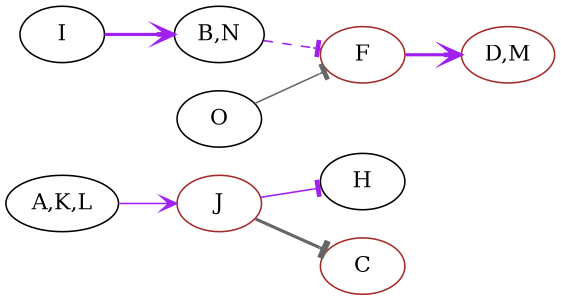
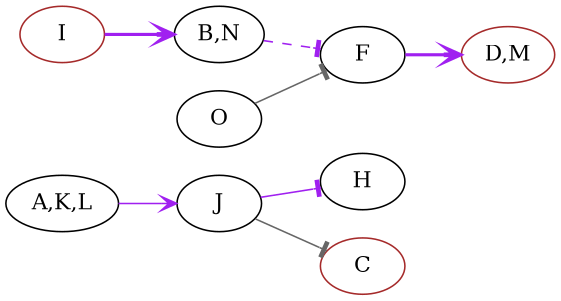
(62, 34) -> (62, 34)
(363, 55) -> (363, 55)
(219, 203) -> (219, 203)
(288, 233) -> (288, 233)
